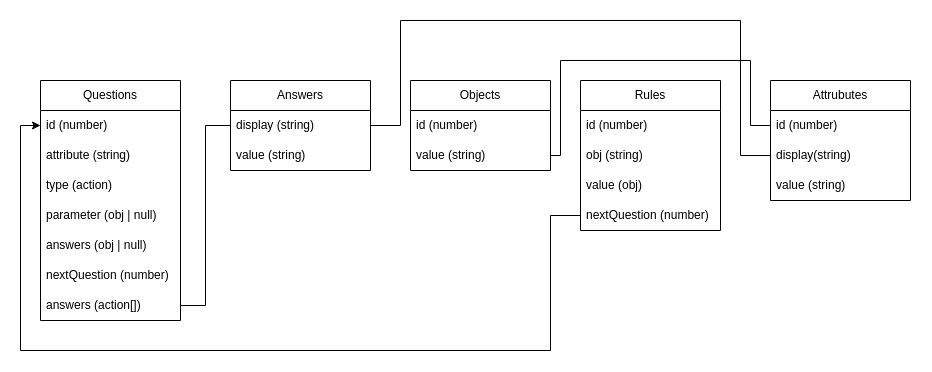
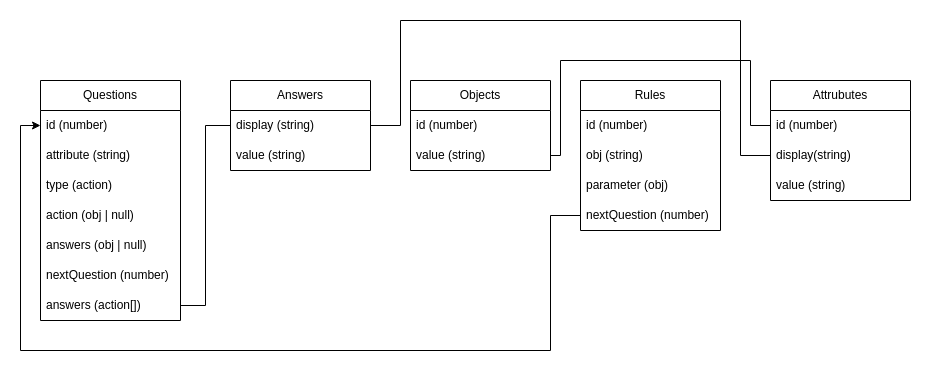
(620, 186) -> (635, 186)
(111, 216) -> (99, 216)
